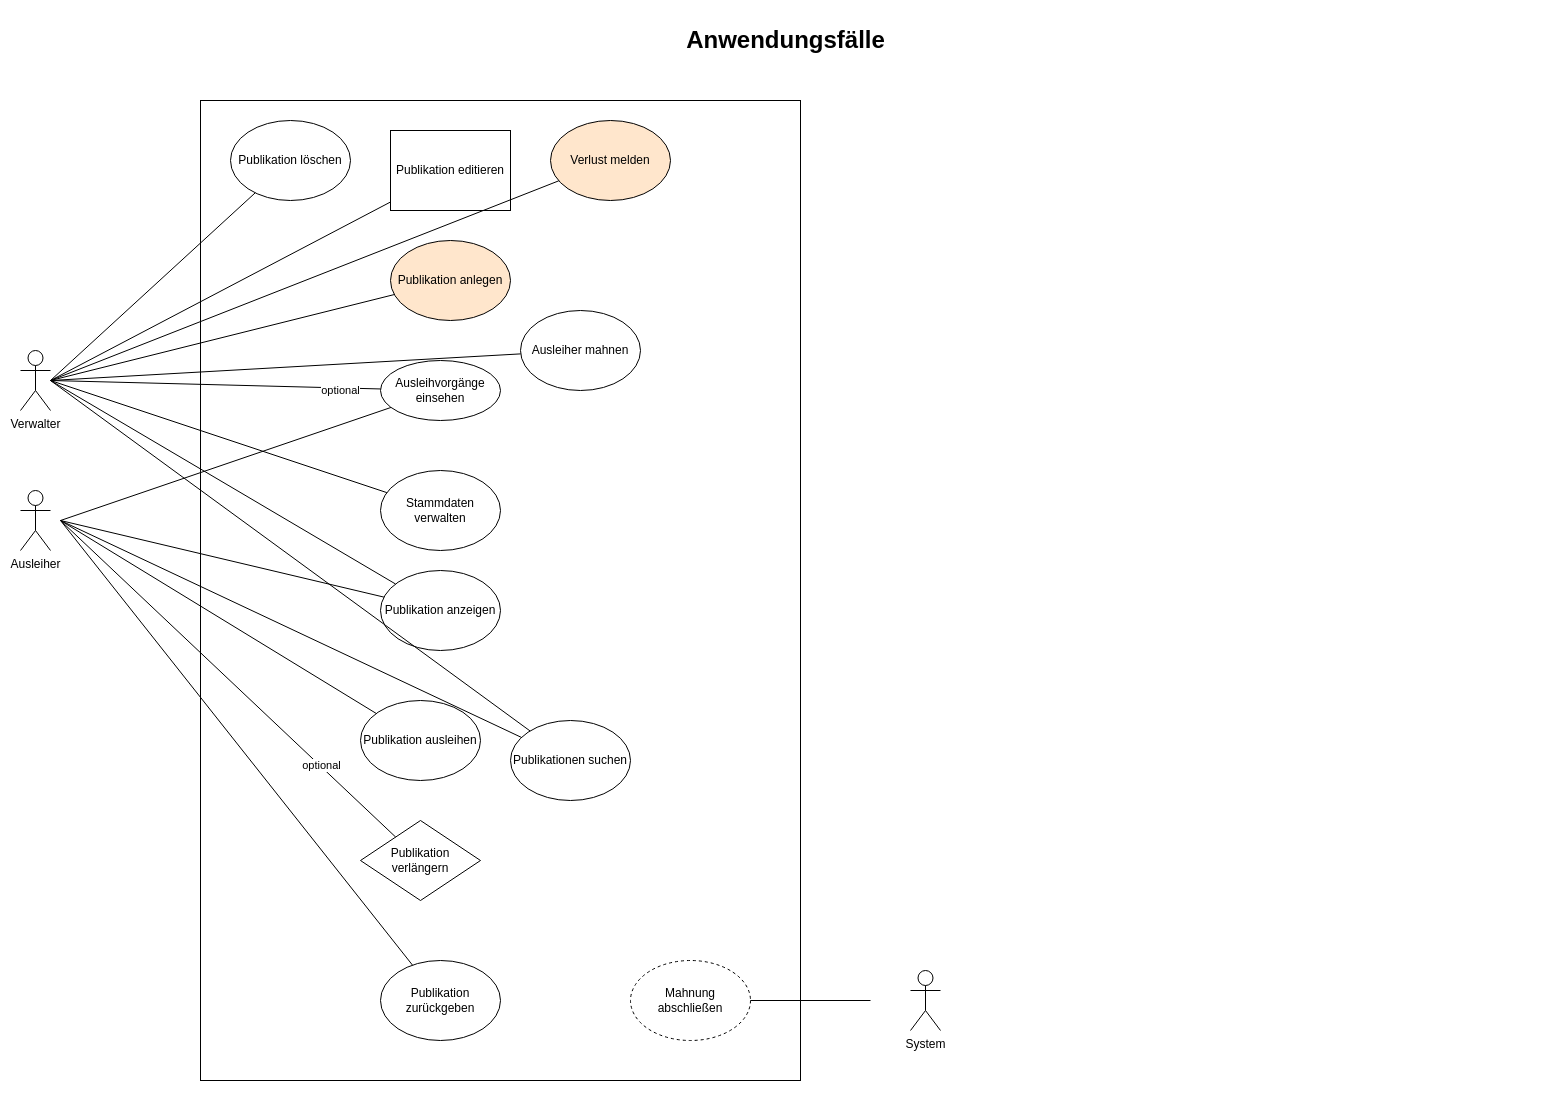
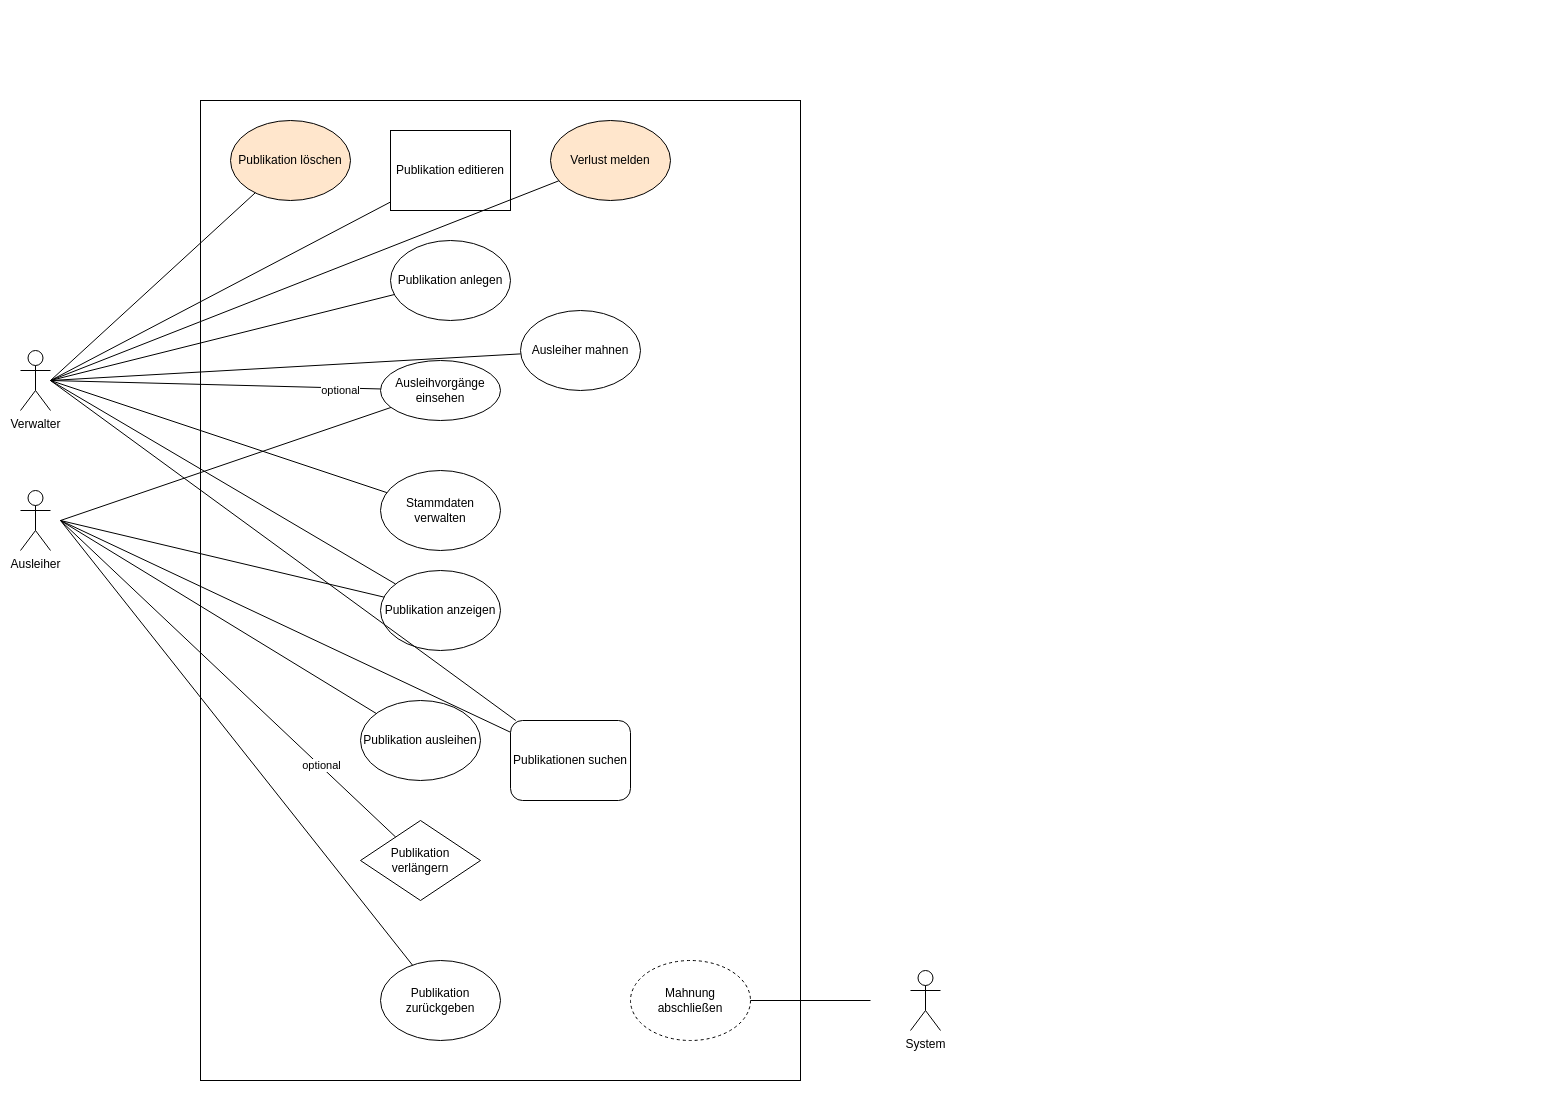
(786, 41) -> none
(291, 161) -> (291, 161)
(451, 281) -> (451, 281)
(571, 761) -> (571, 761)
